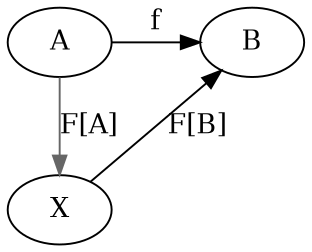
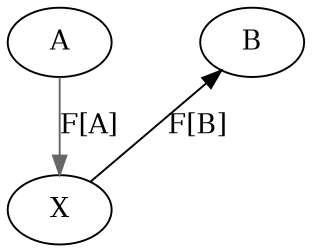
(146, 42) -> none
